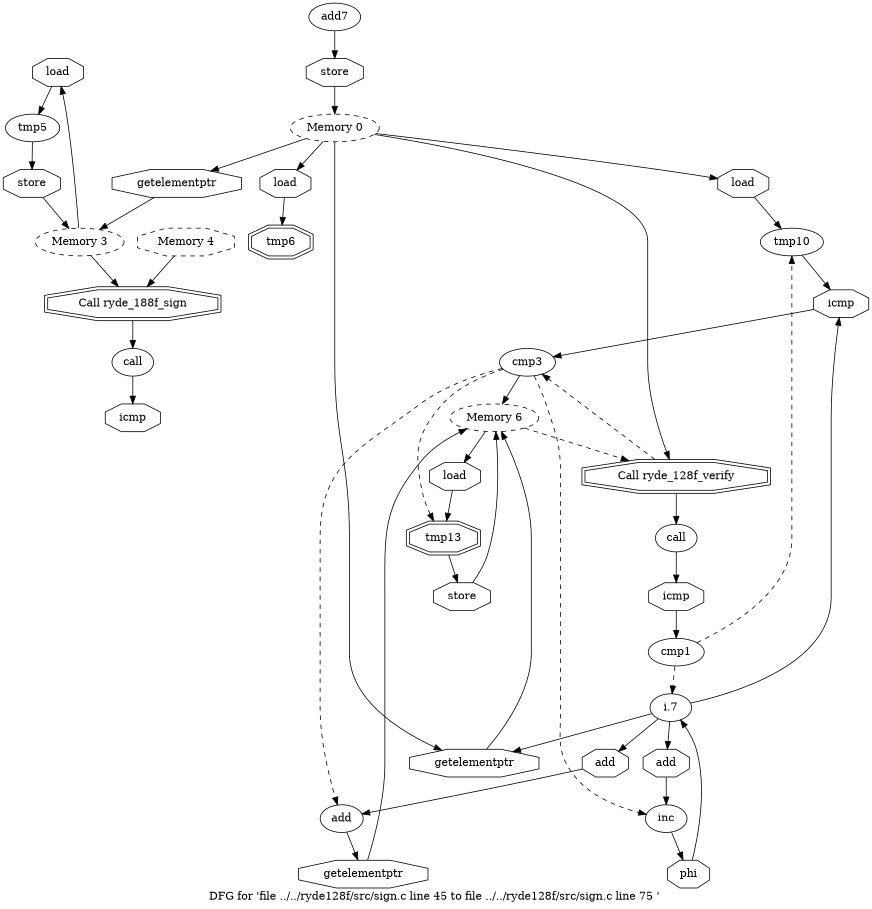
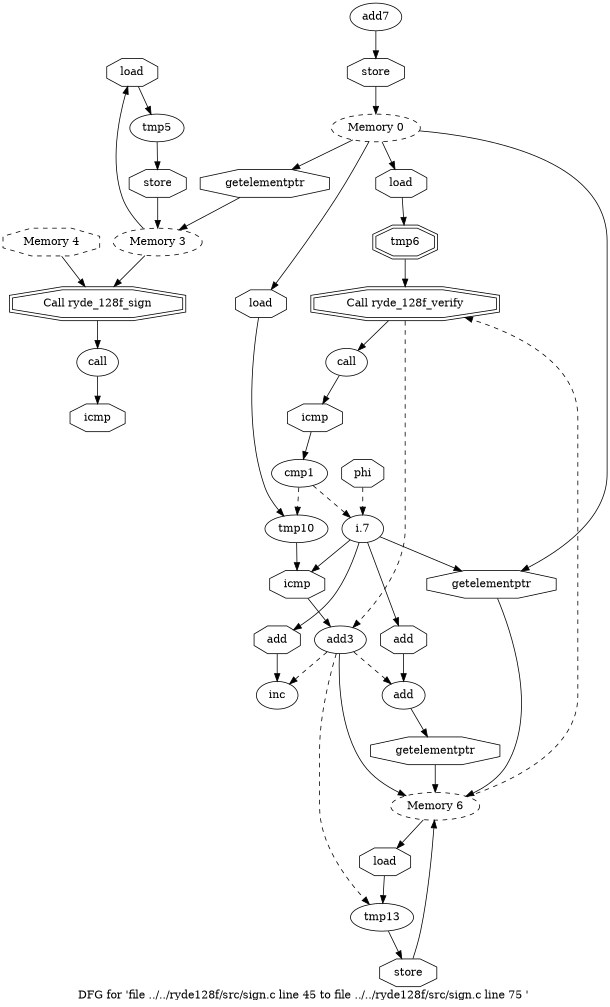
(621, 206) -> (405, 269)
(133, 304) -> (98, 304)
(527, 362) -> (340, 640)
(443, 538) -> (382, 917)
(701, 792) -> (363, 497)
(676, 842) -> none
